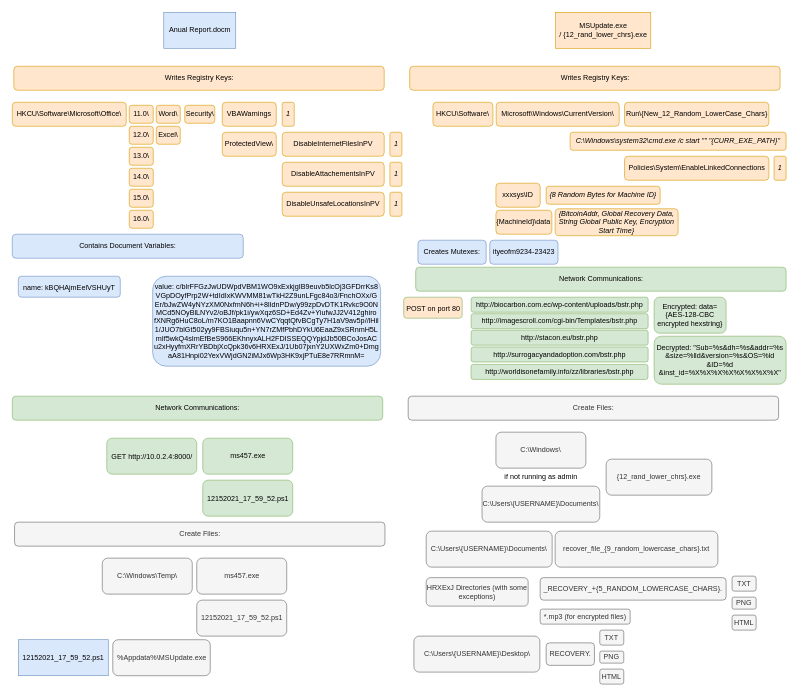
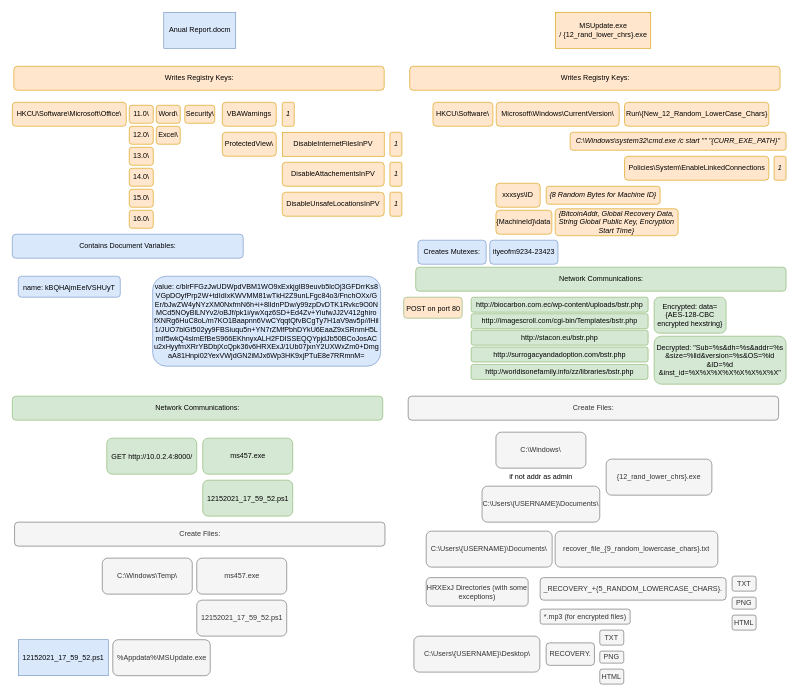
(333, 144) -> (333, 144)
(541, 477) -> (541, 477)
